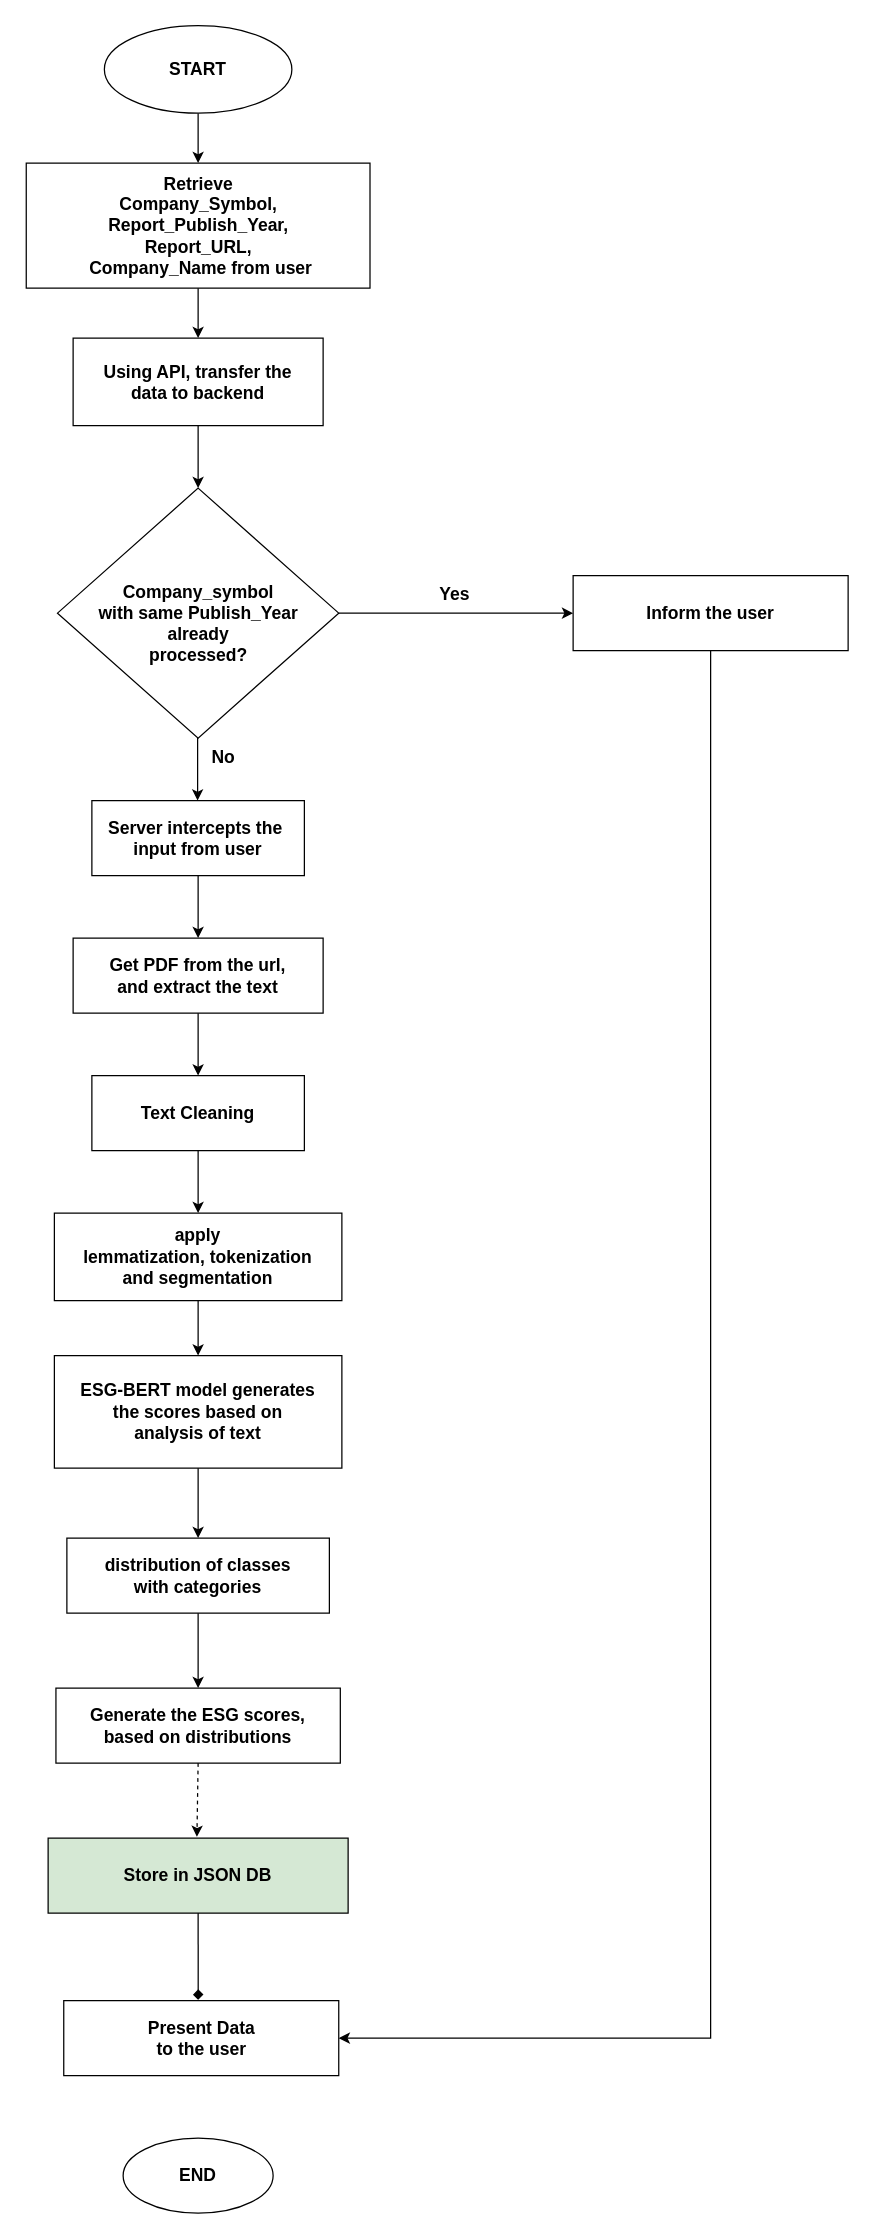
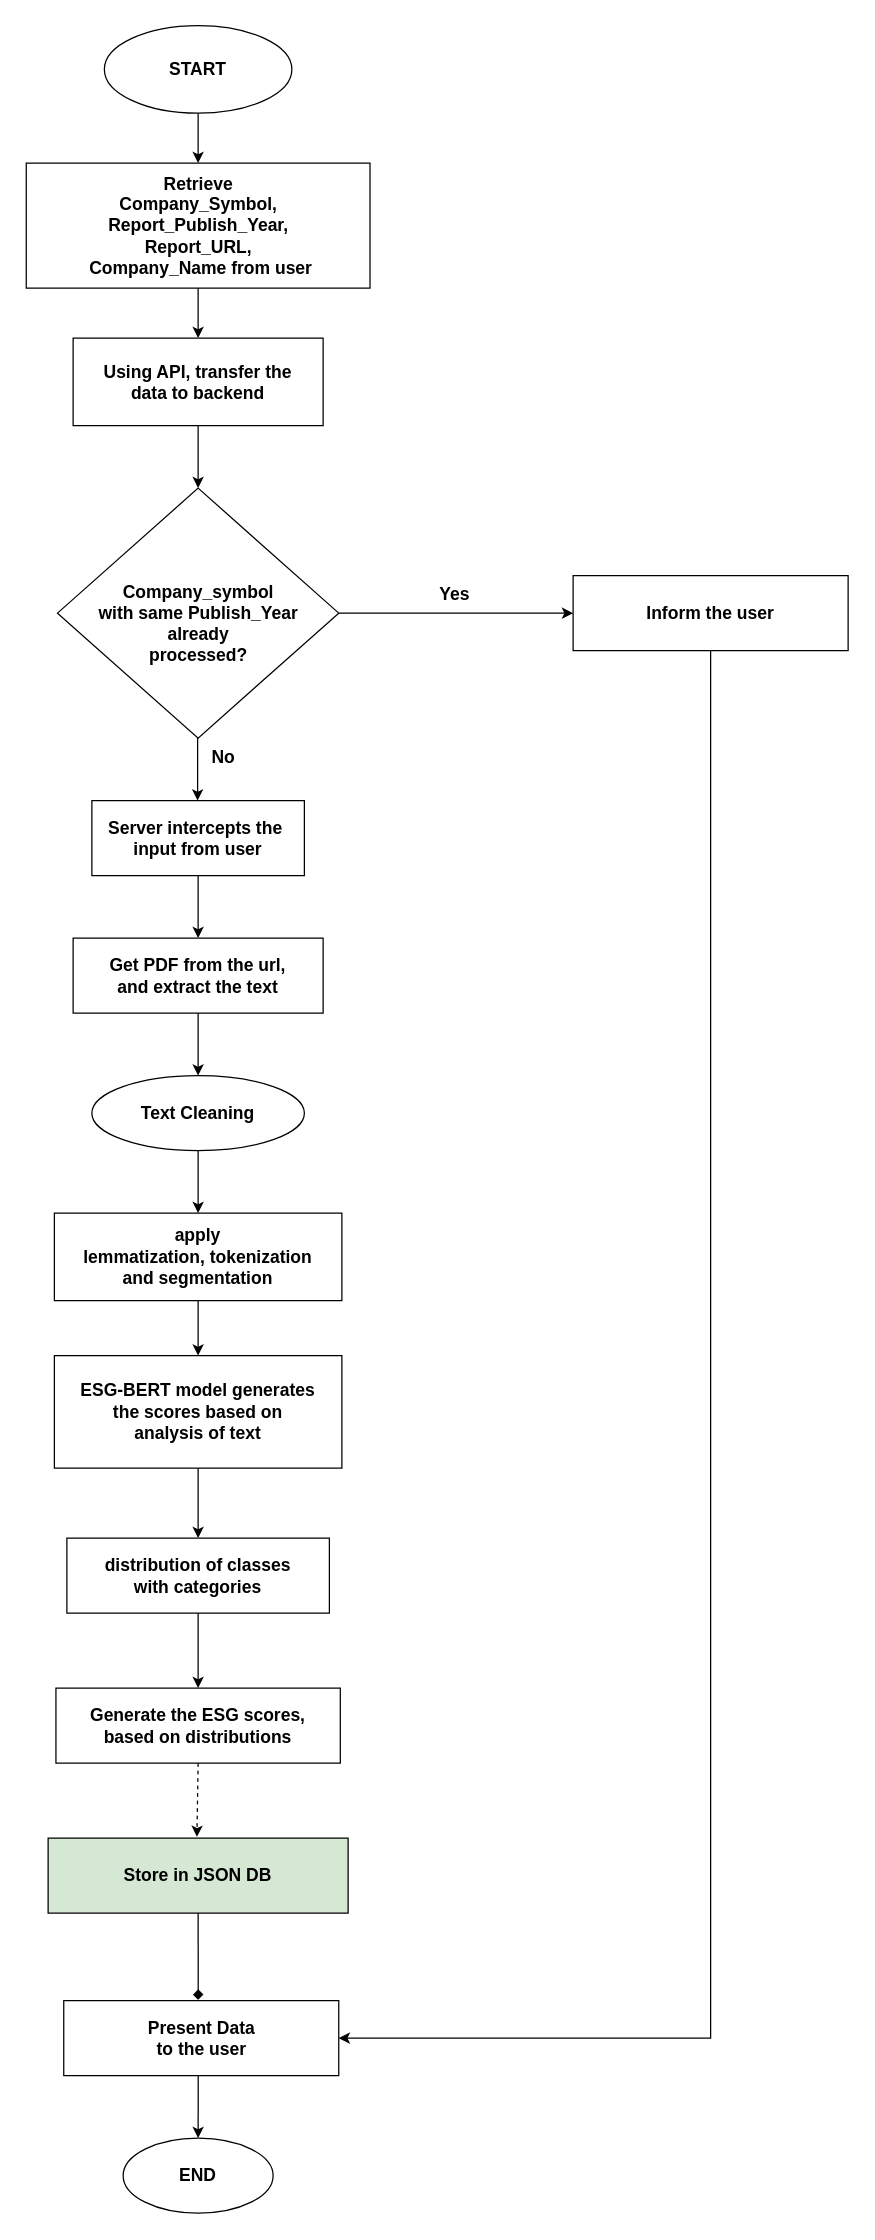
(198, 1113) -> (198, 1113)
none -> (198, 2102)
